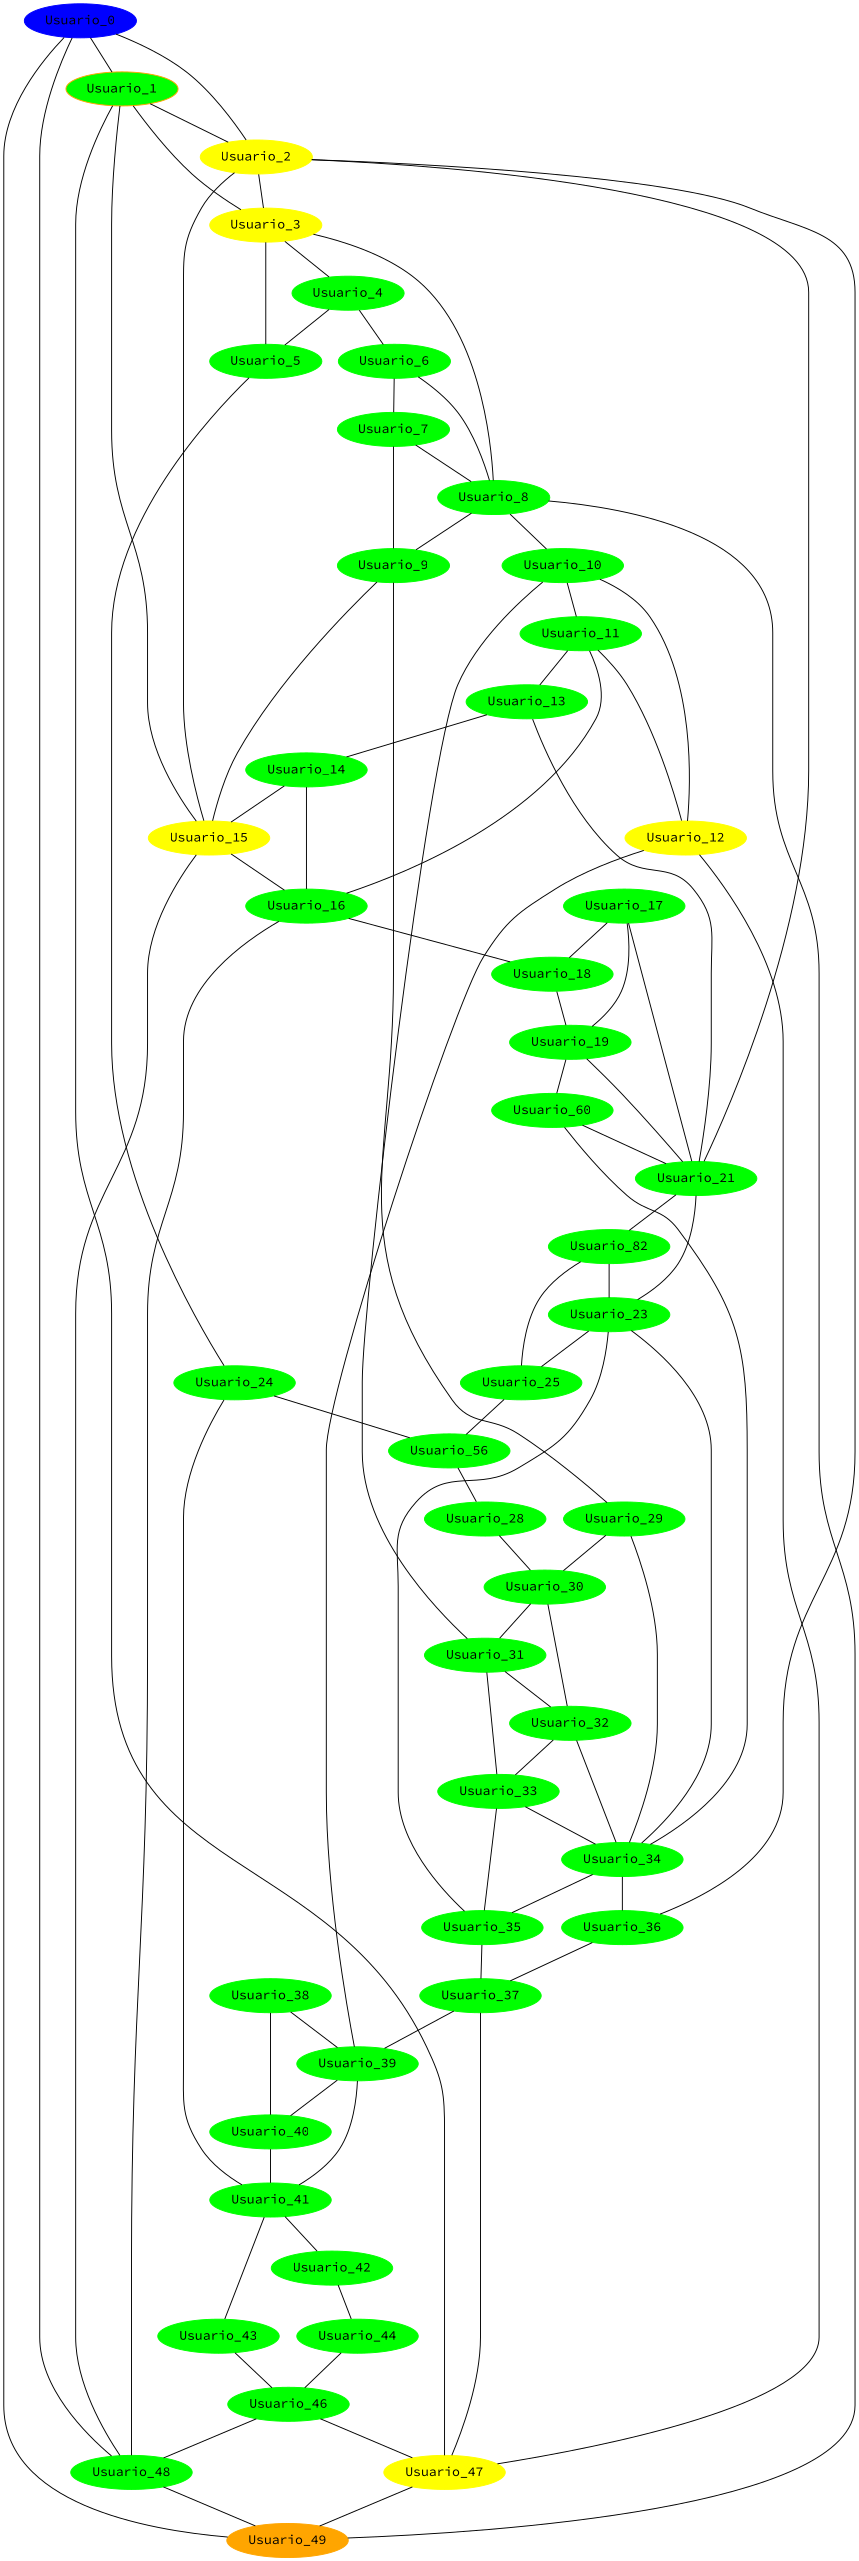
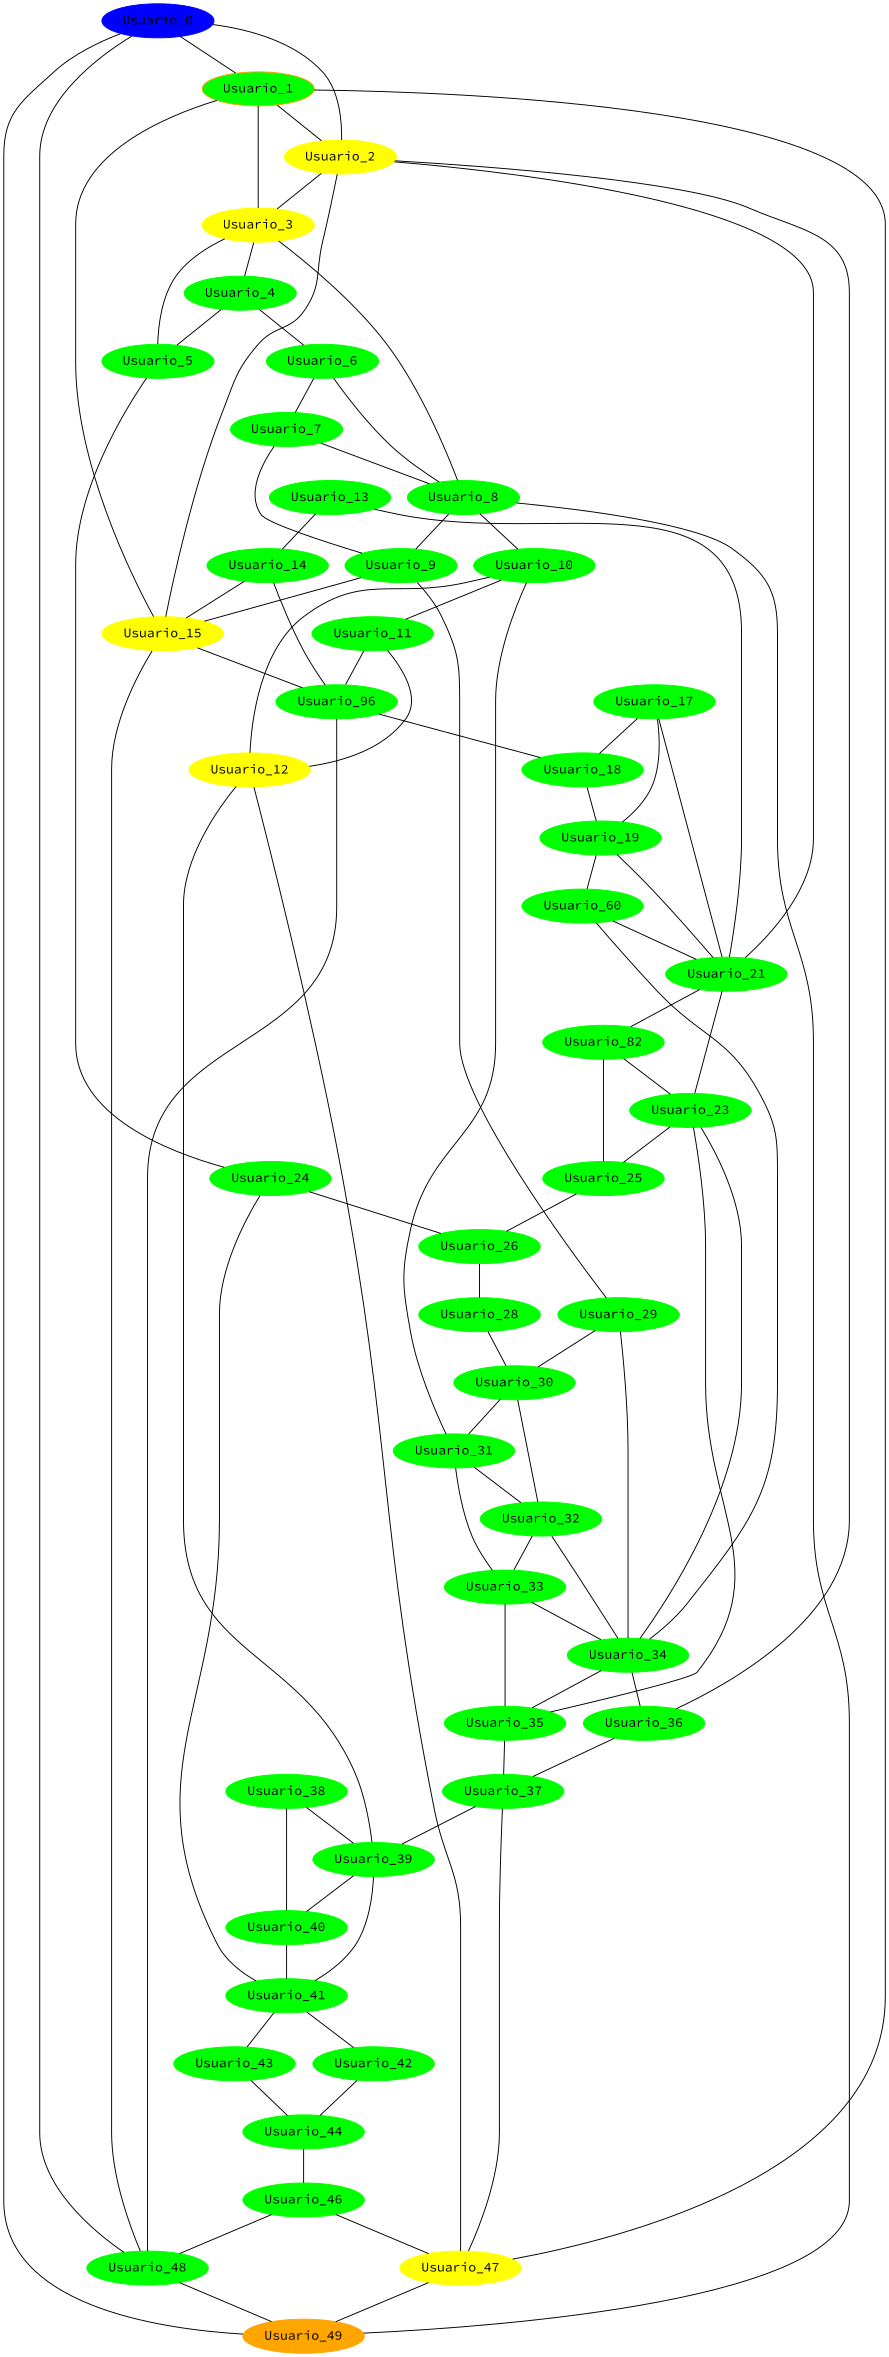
(554, 668) -> none
(306, 906) -> (337, 702)
(449, 1451) -> (480, 1247)
(254, 2370) -> (269, 2098)
